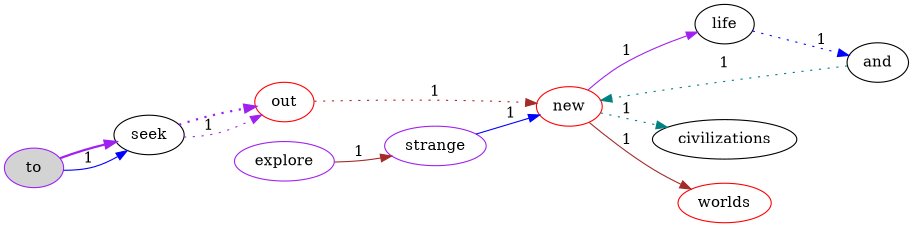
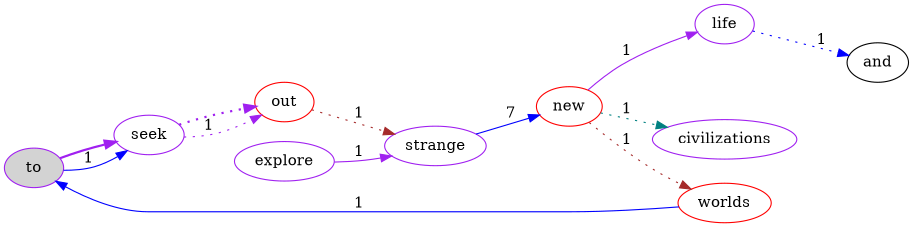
(725, 24) -> (725, 24)
(729, 81) -> none
(420, 100) -> (348, 120)
(511, 114) -> (511, 114)
(149, 135) -> (149, 135)
(725, 139) -> (725, 139)
(633, 156) -> (633, 156)
(358, 161) -> (358, 161)
none -> (370, 212)
